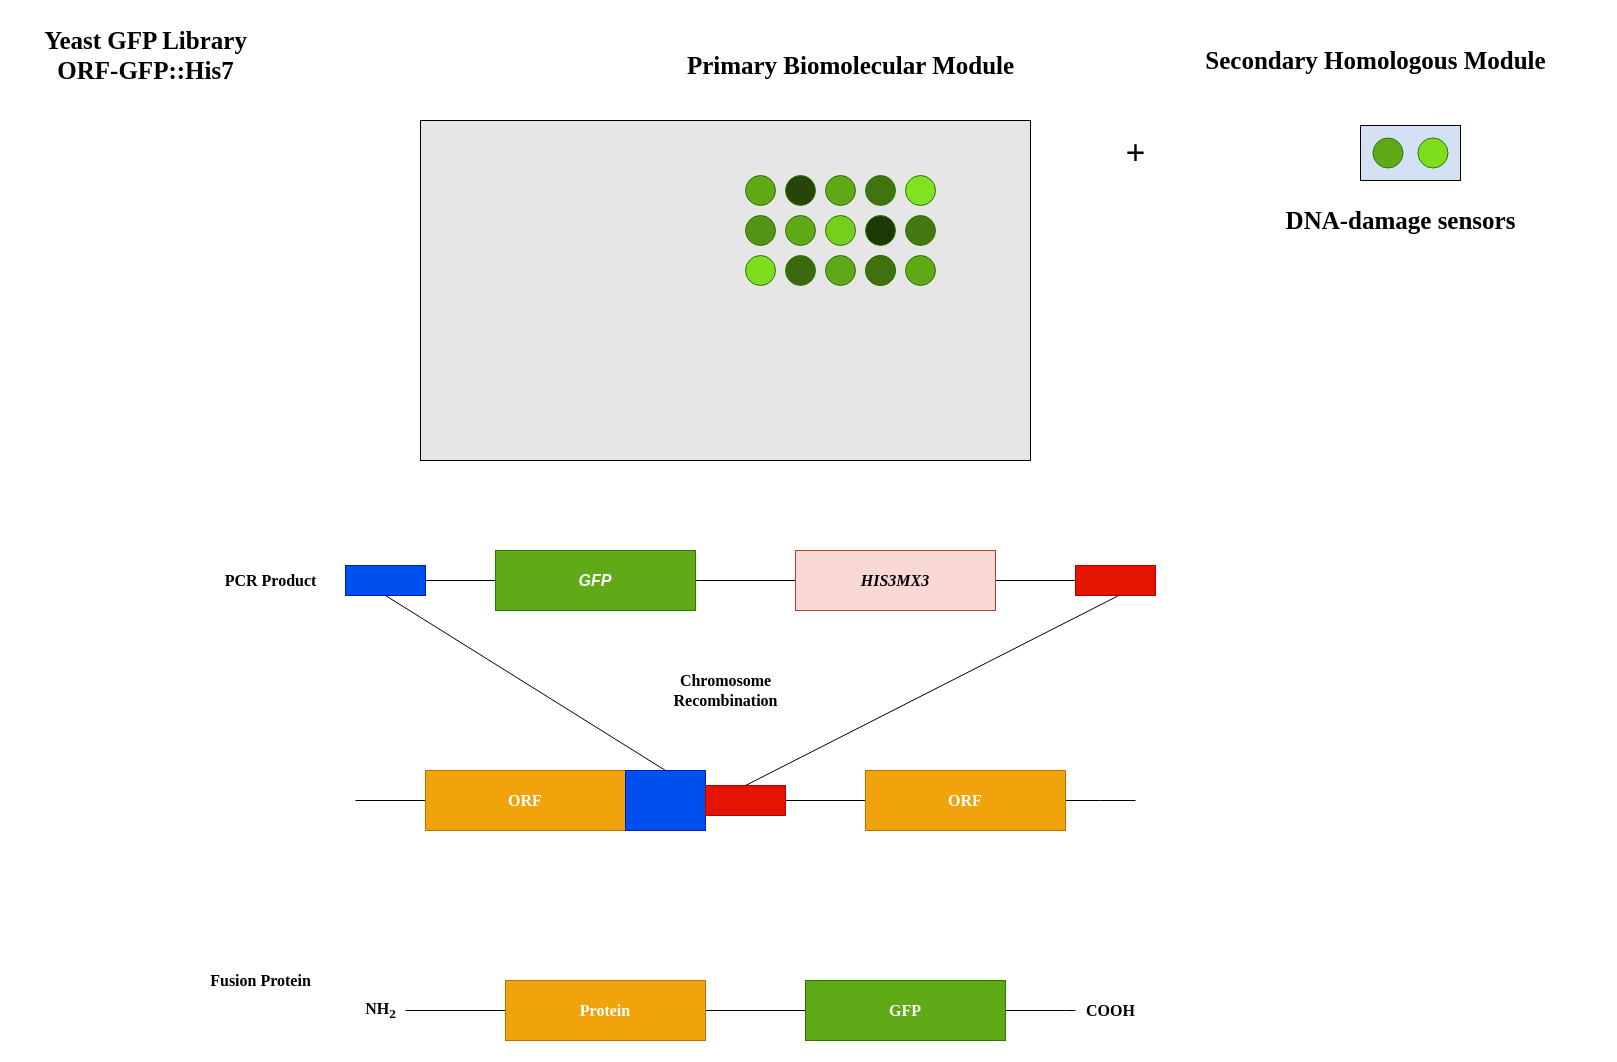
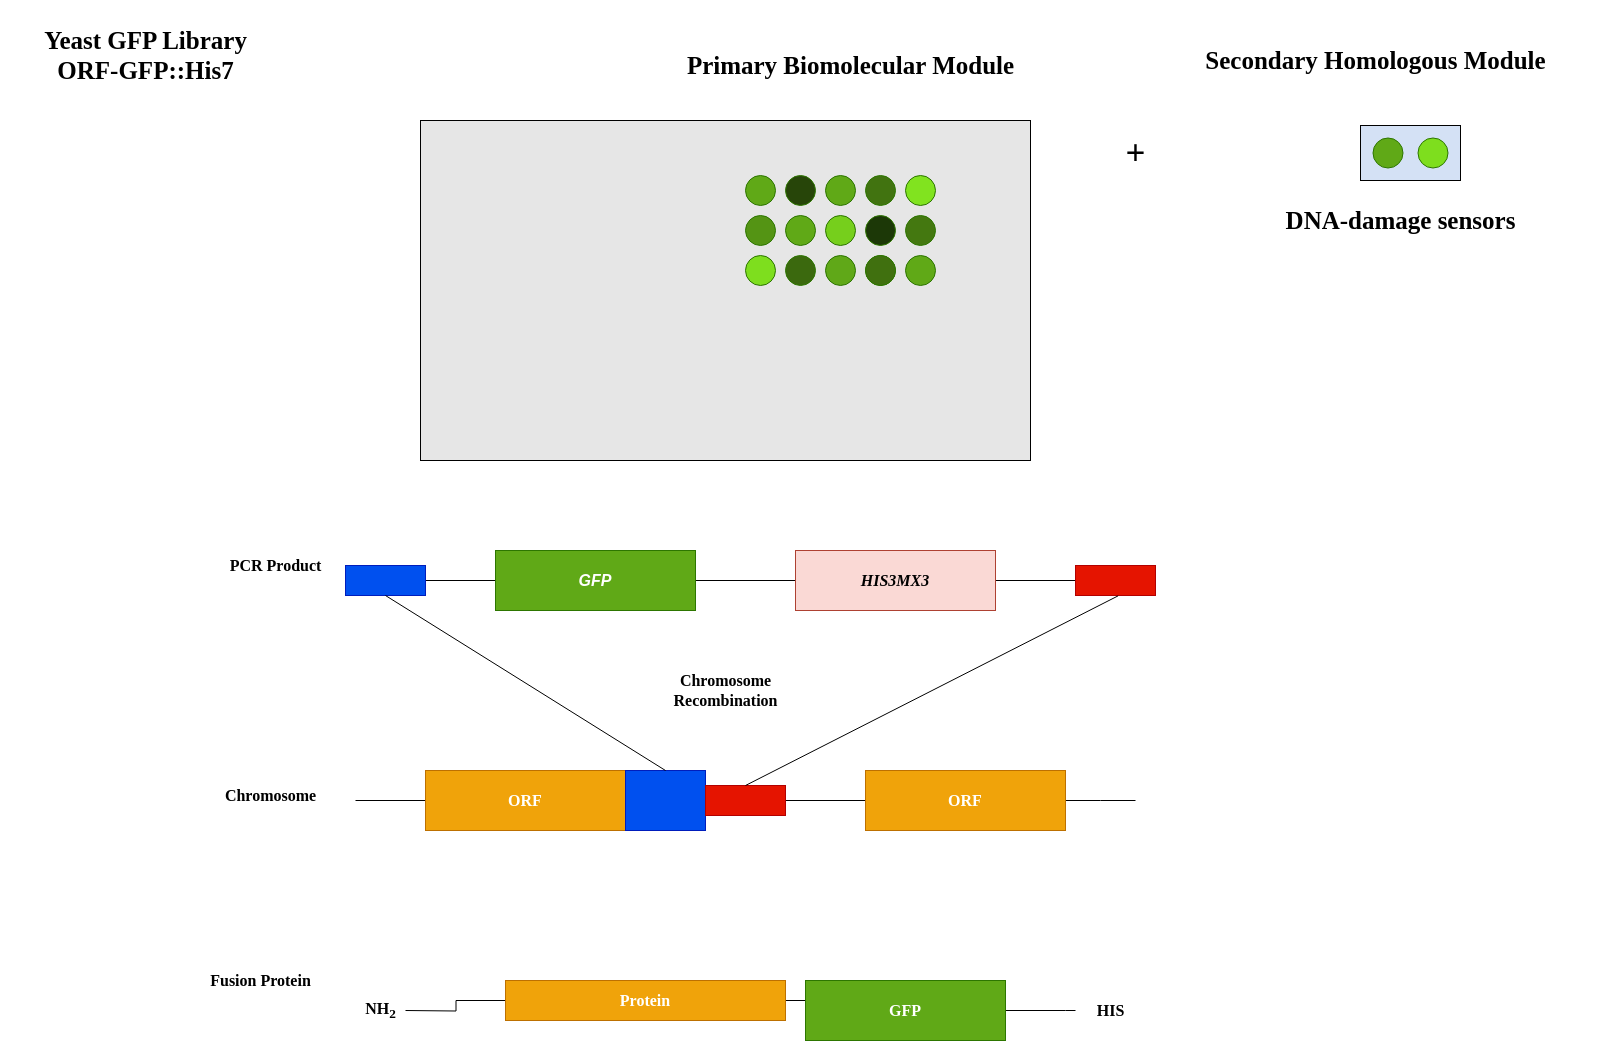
(271, 581) -> (276, 566)
none -> (271, 796)
(606, 1011) -> (646, 1001)
(1111, 1011) -> (1111, 1011)
